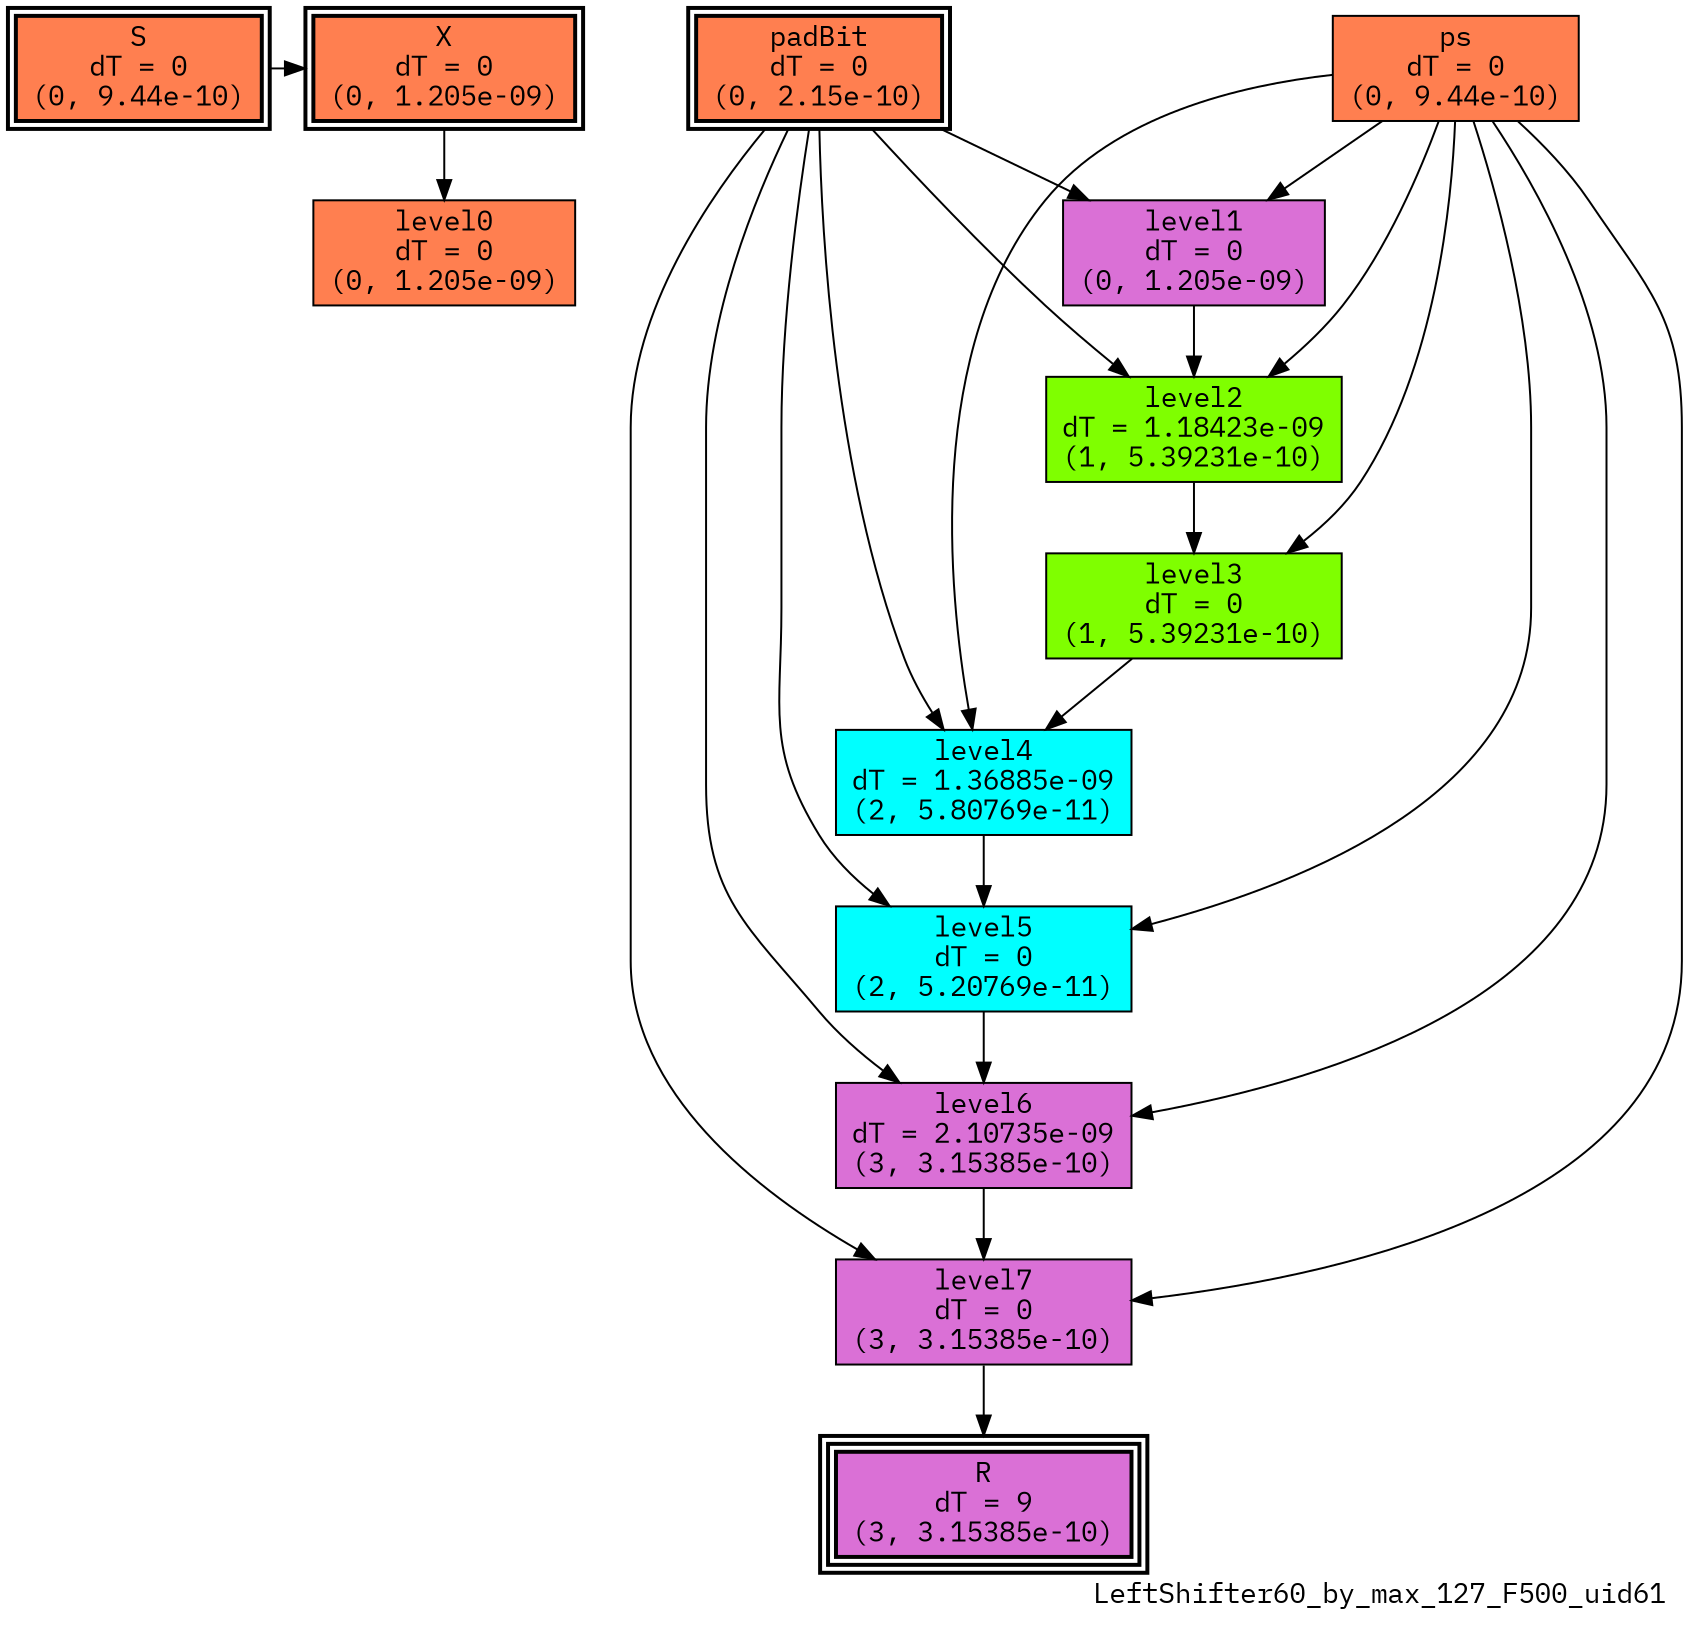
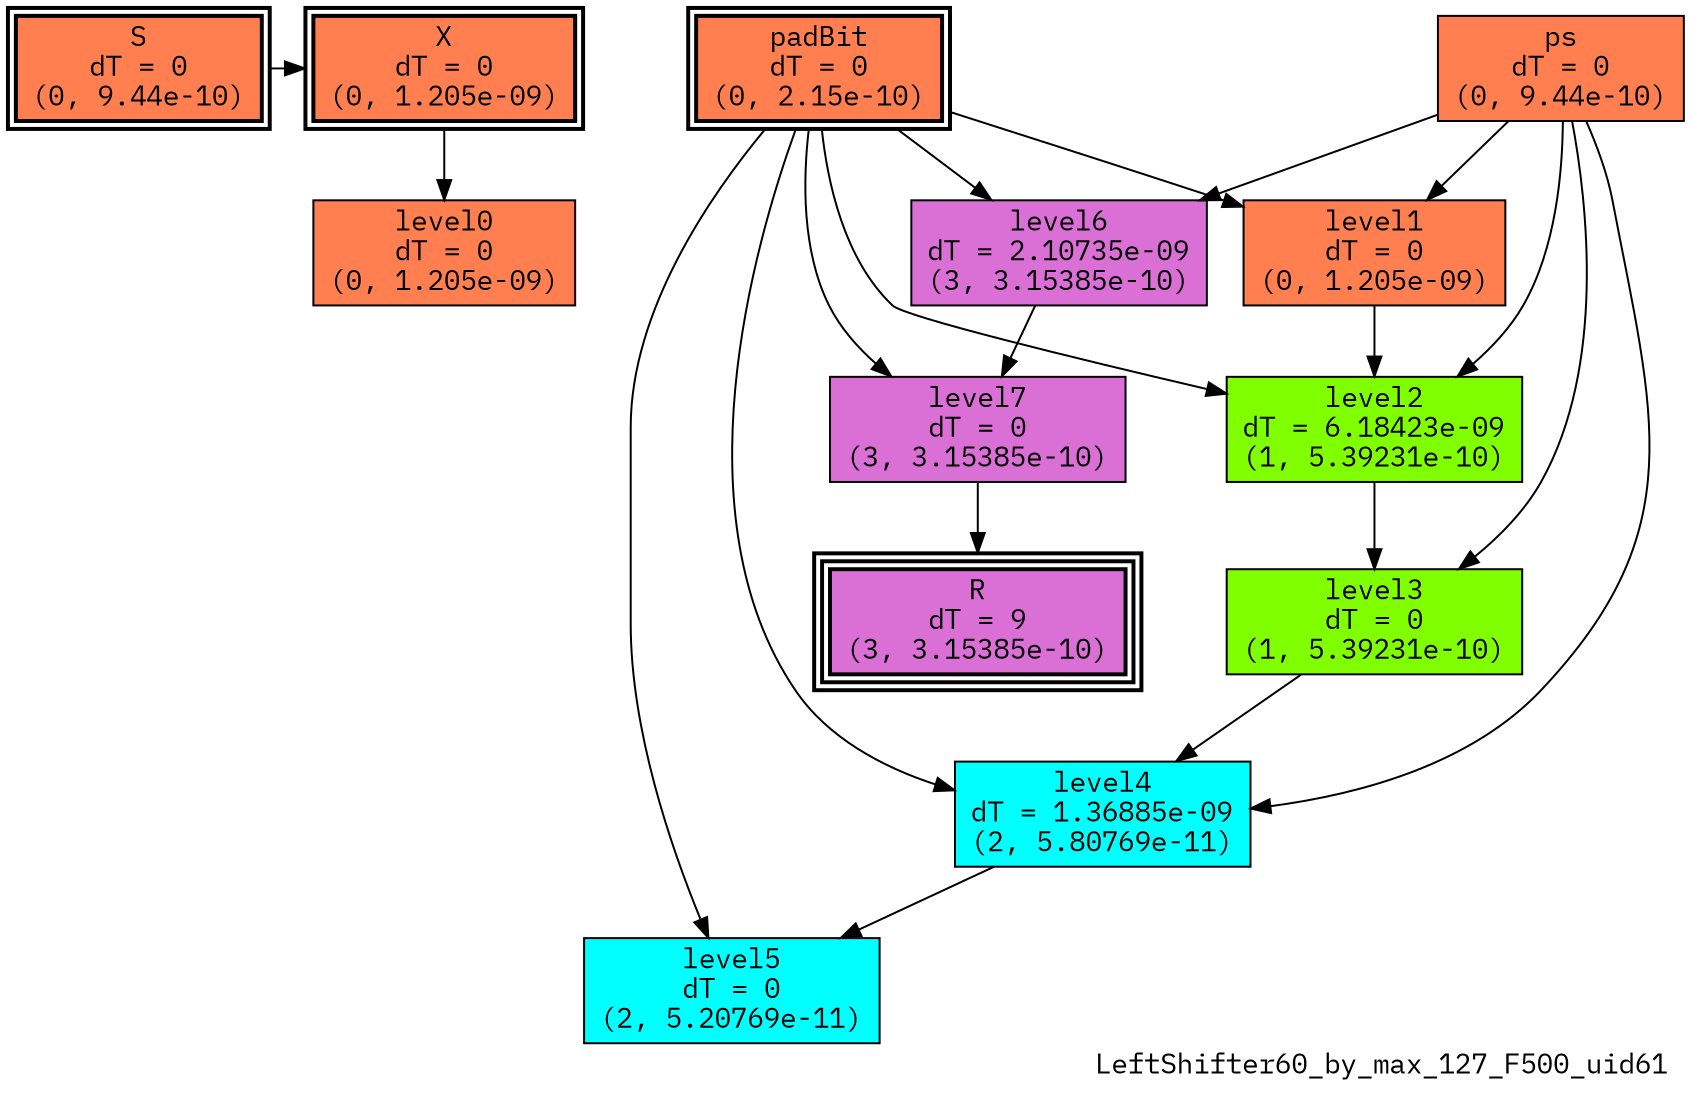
(1194, 253) -> (1374, 253)
(1194, 429) -> (1374, 429)
(1528, 626) -> none
(1682, 857) -> none
(984, 1037) -> none
